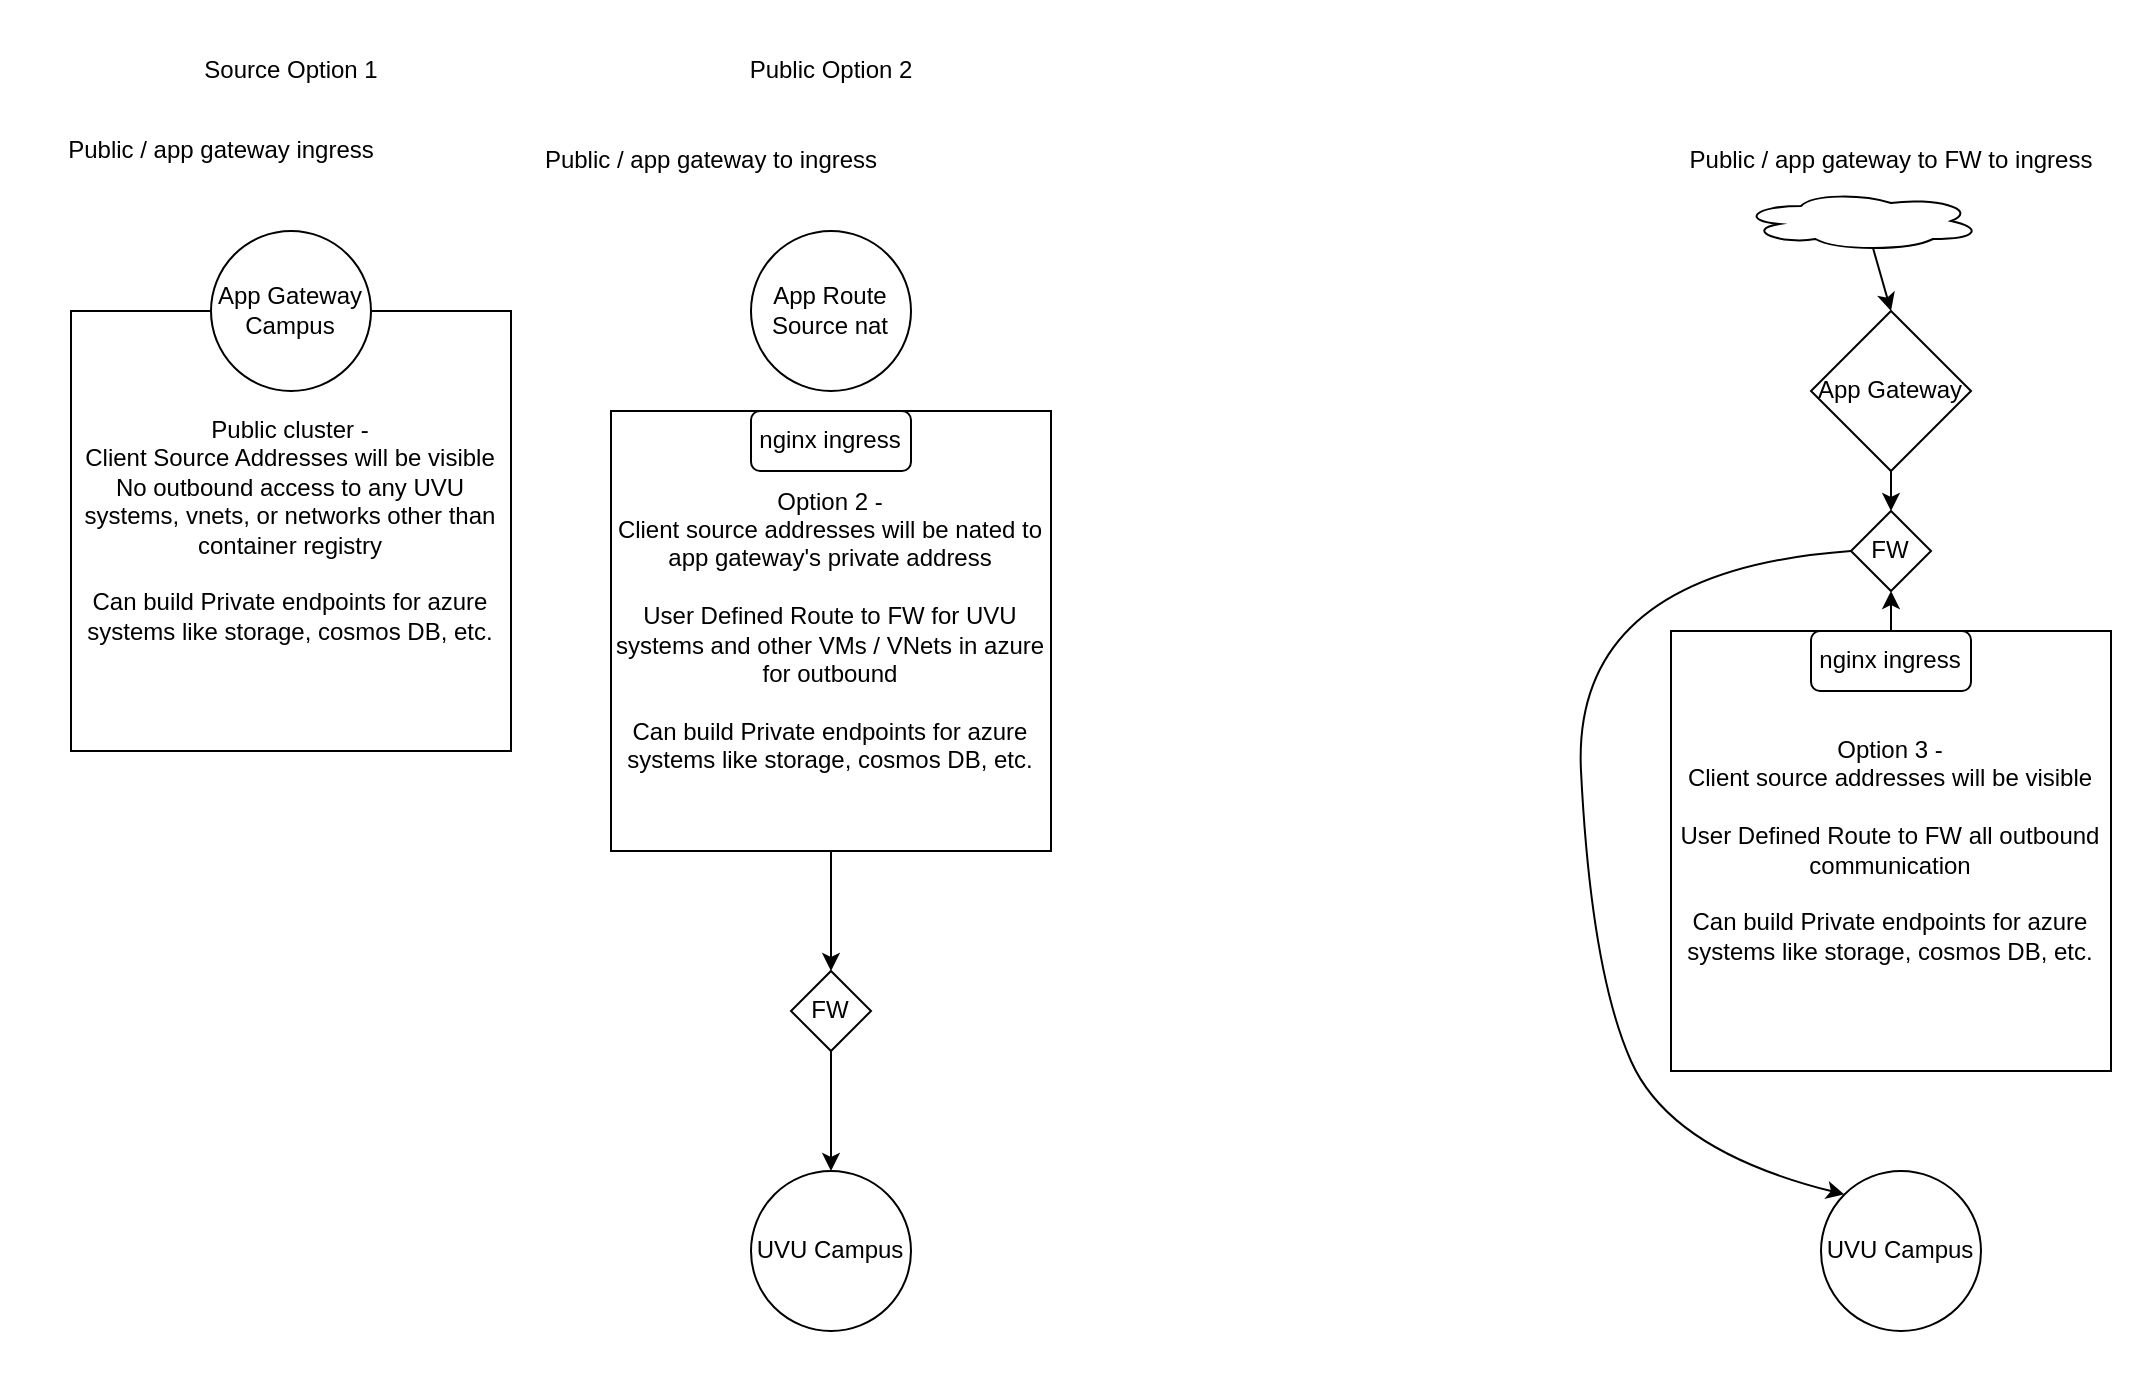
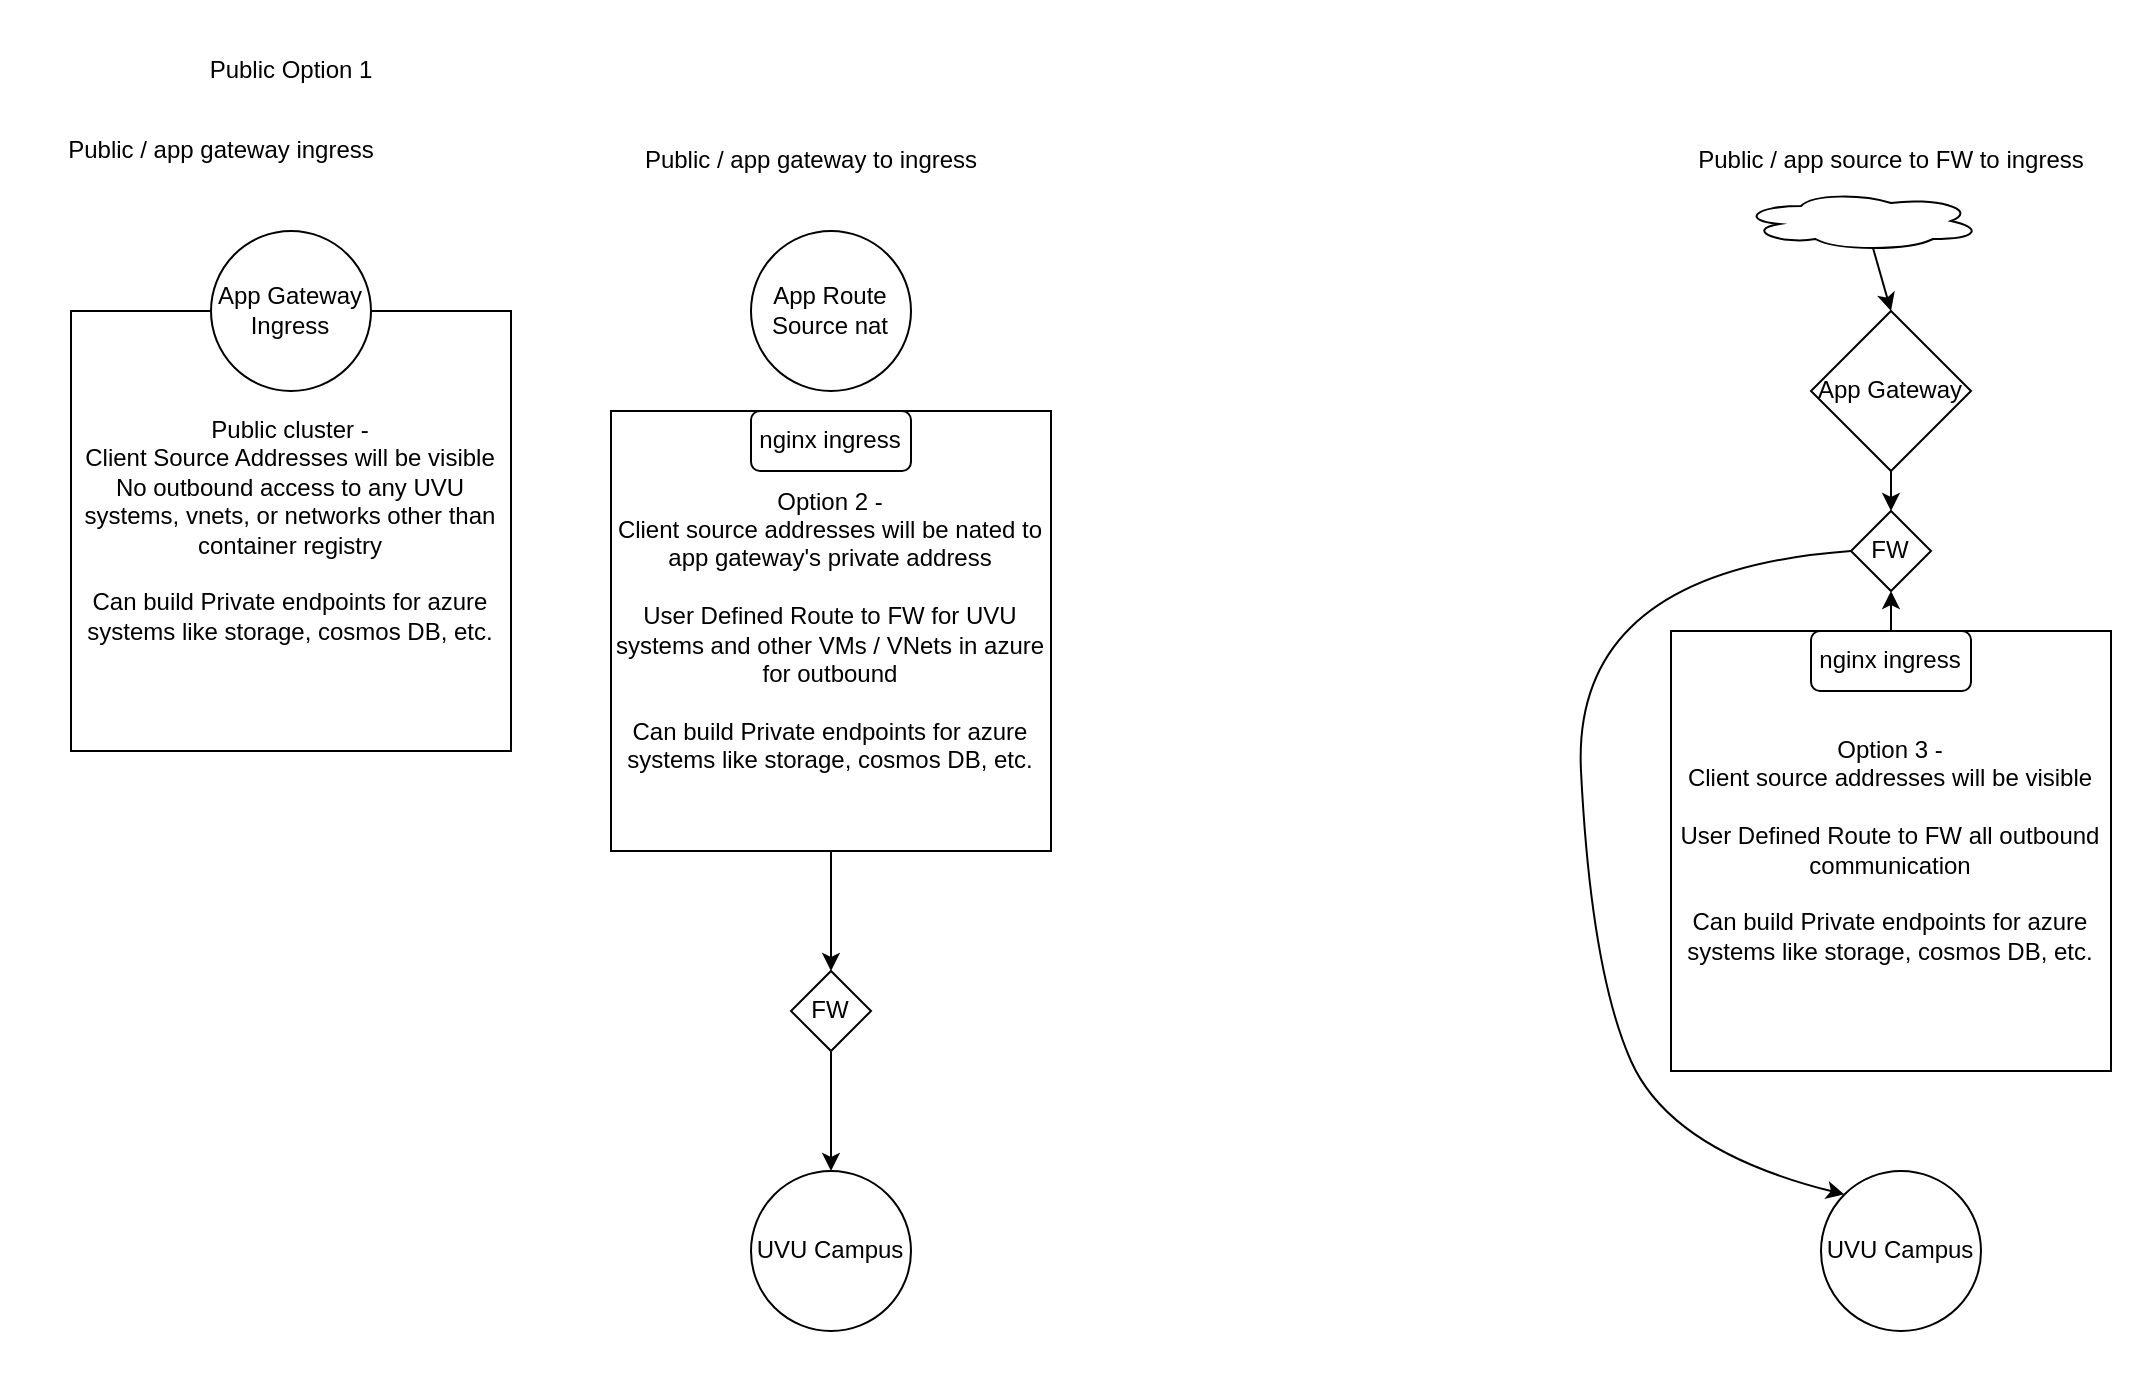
(292, 71) -> (292, 71)
(831, 71) -> none
(711, 161) -> (811, 161)
(1892, 161) -> (1892, 161)
(291, 311) -> (291, 311)
